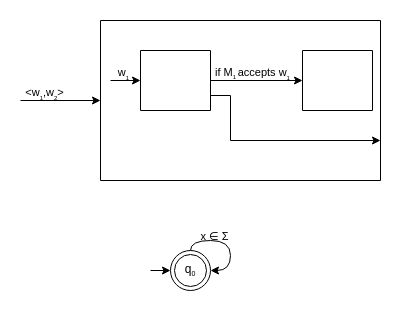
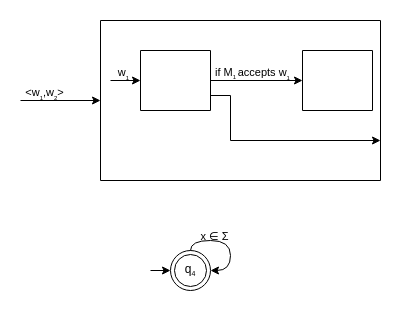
(191, 271) -> (191, 271)
